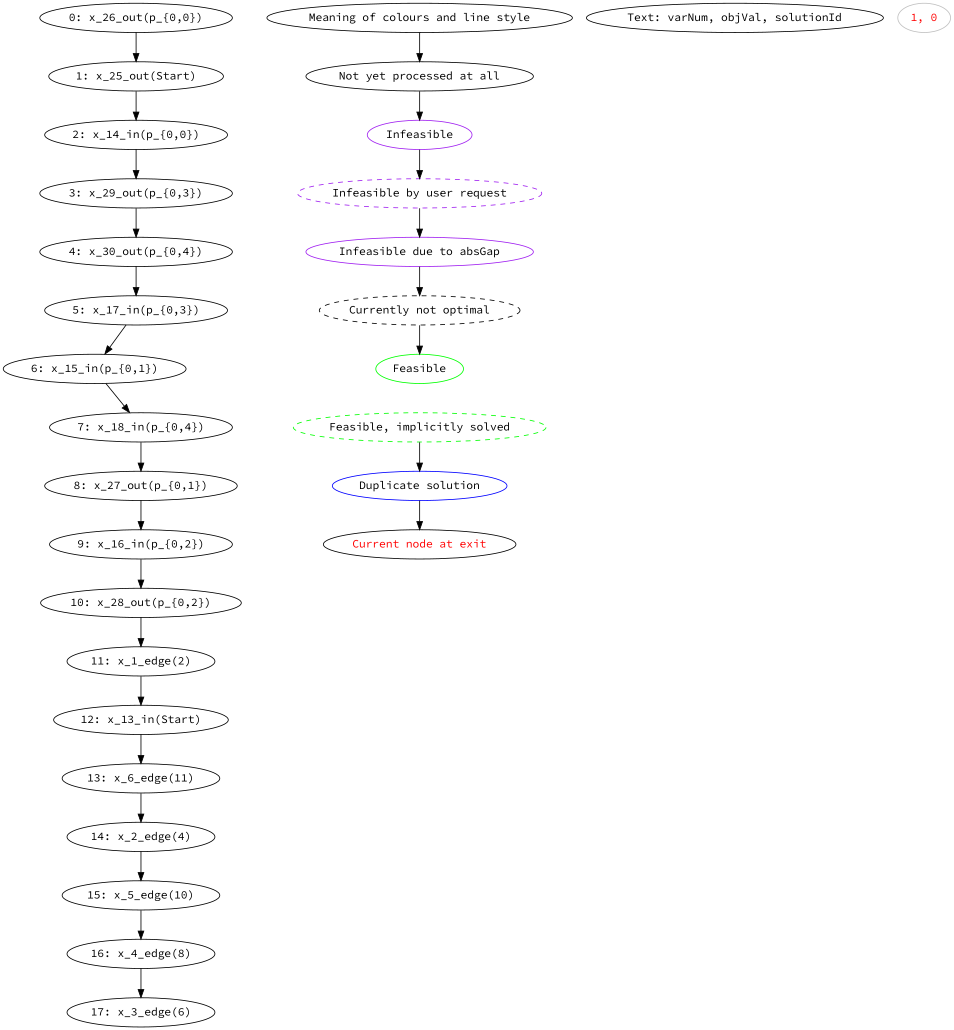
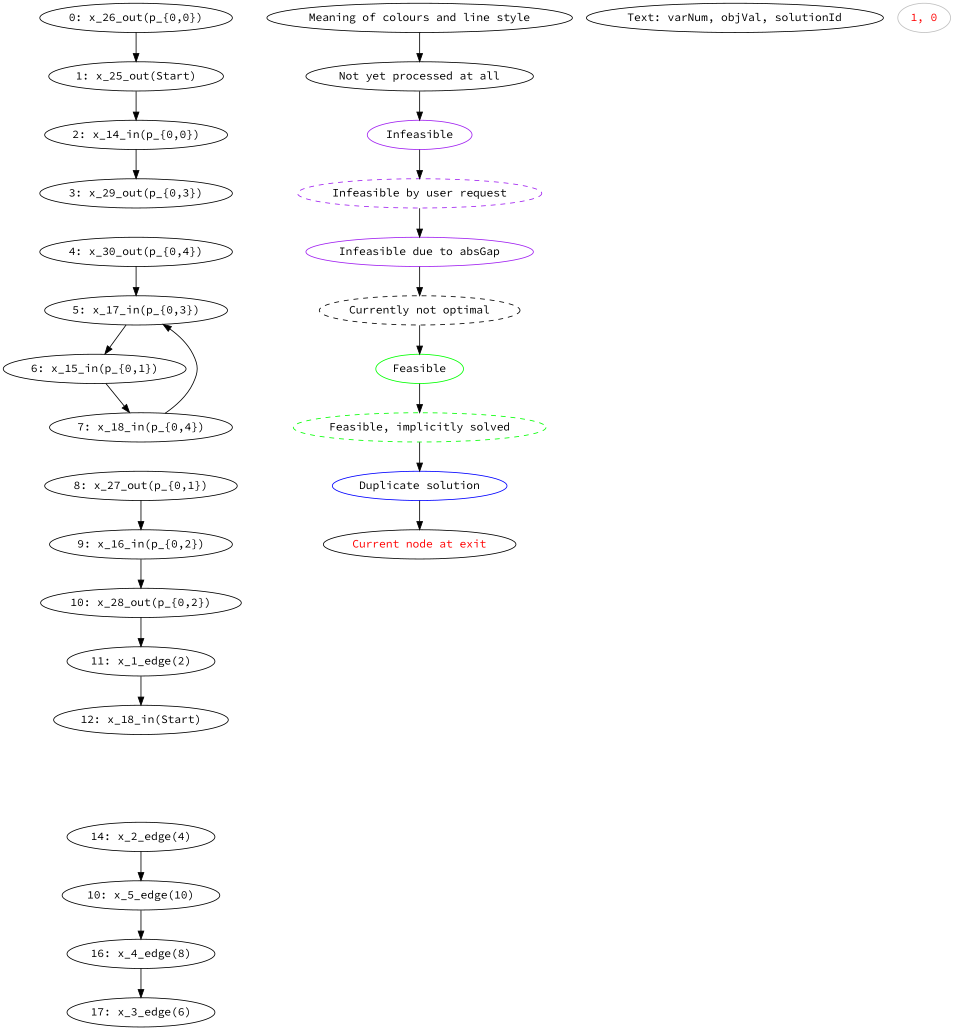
(136, 219) -> none
none -> (420, 394)
(141, 453) -> (197, 372)
(141, 720) -> (141, 720)
(141, 778) -> none
(141, 895) -> (141, 895)
